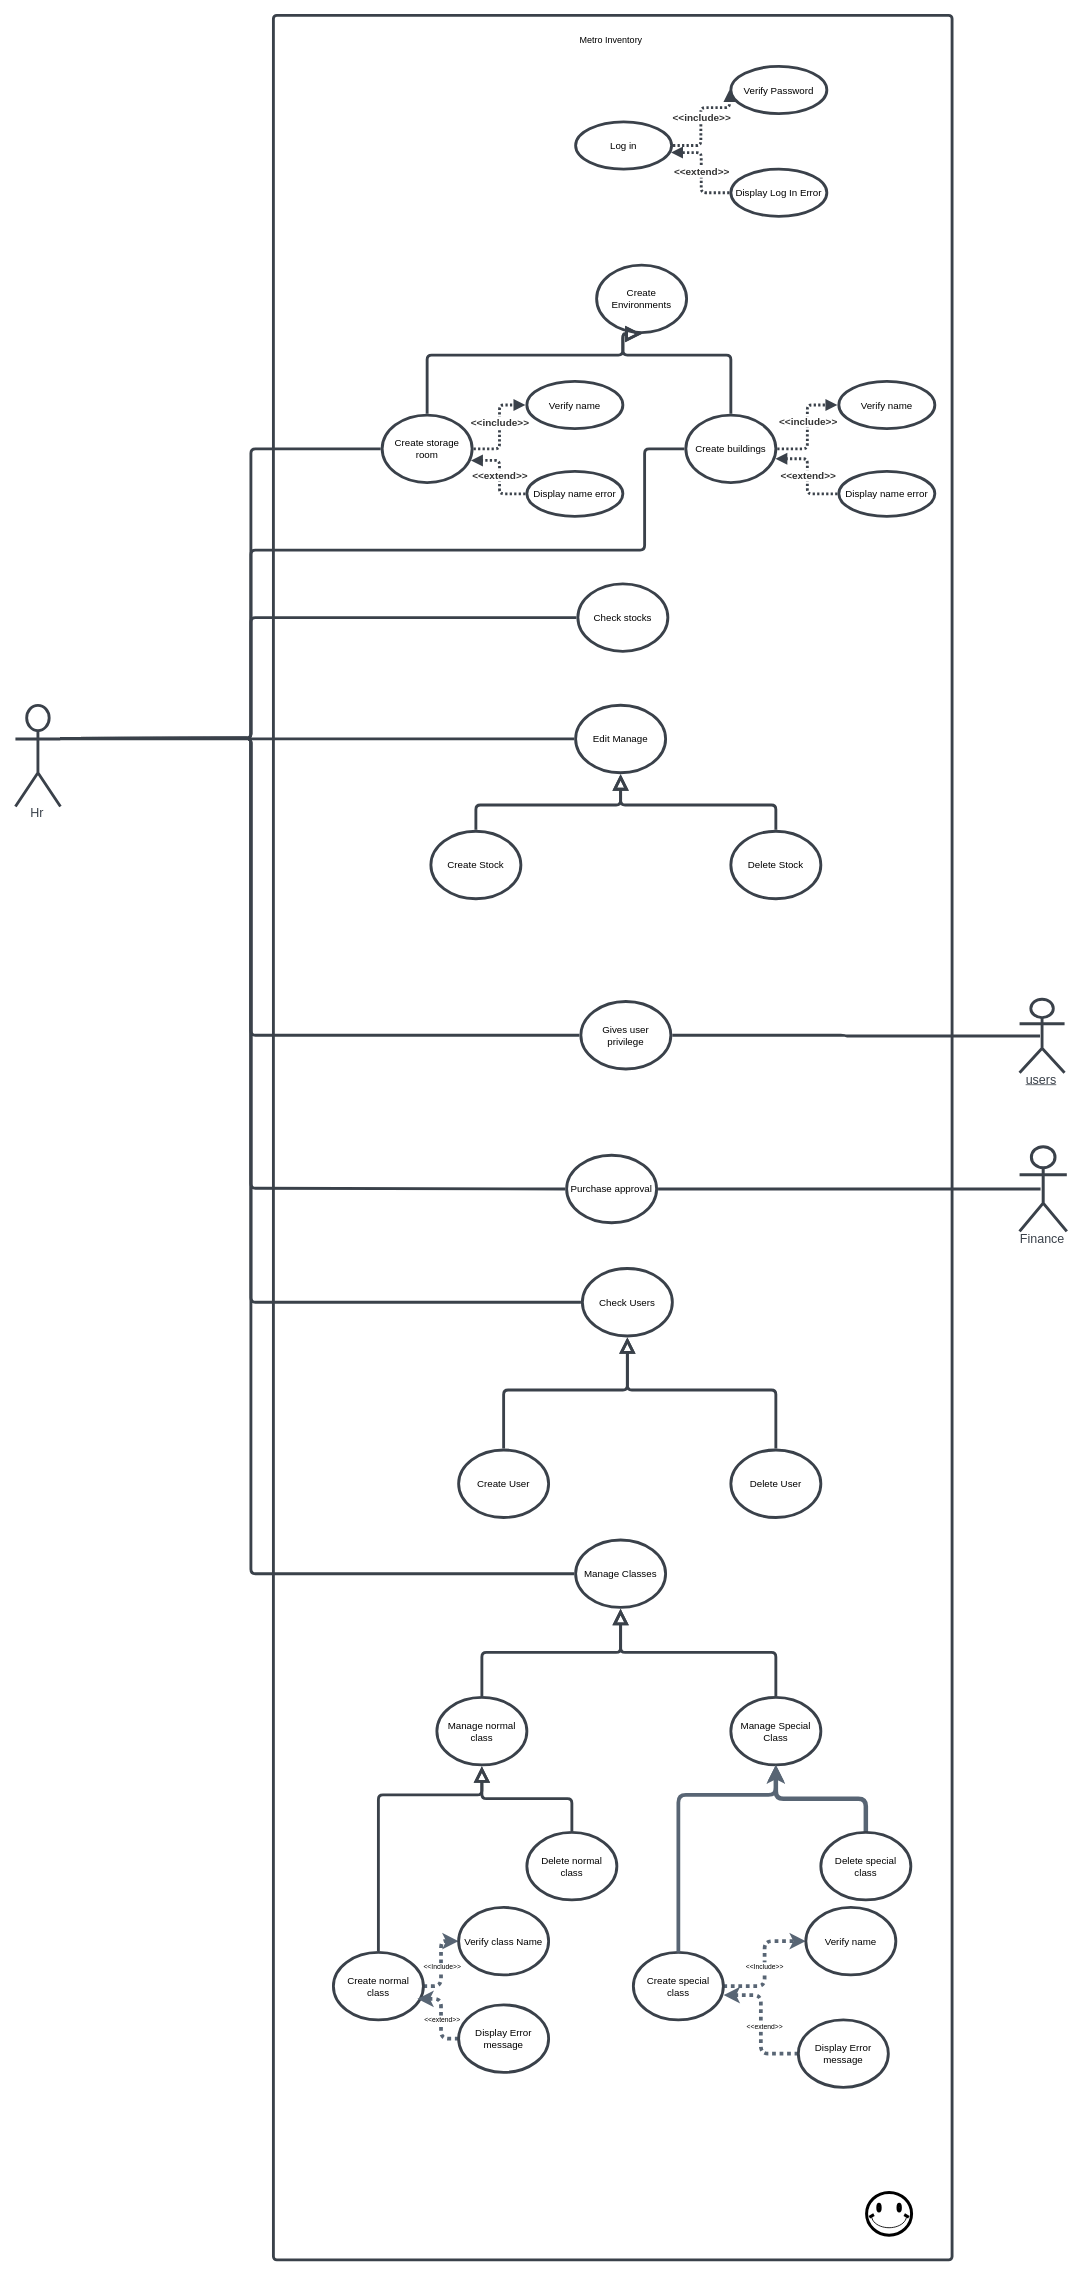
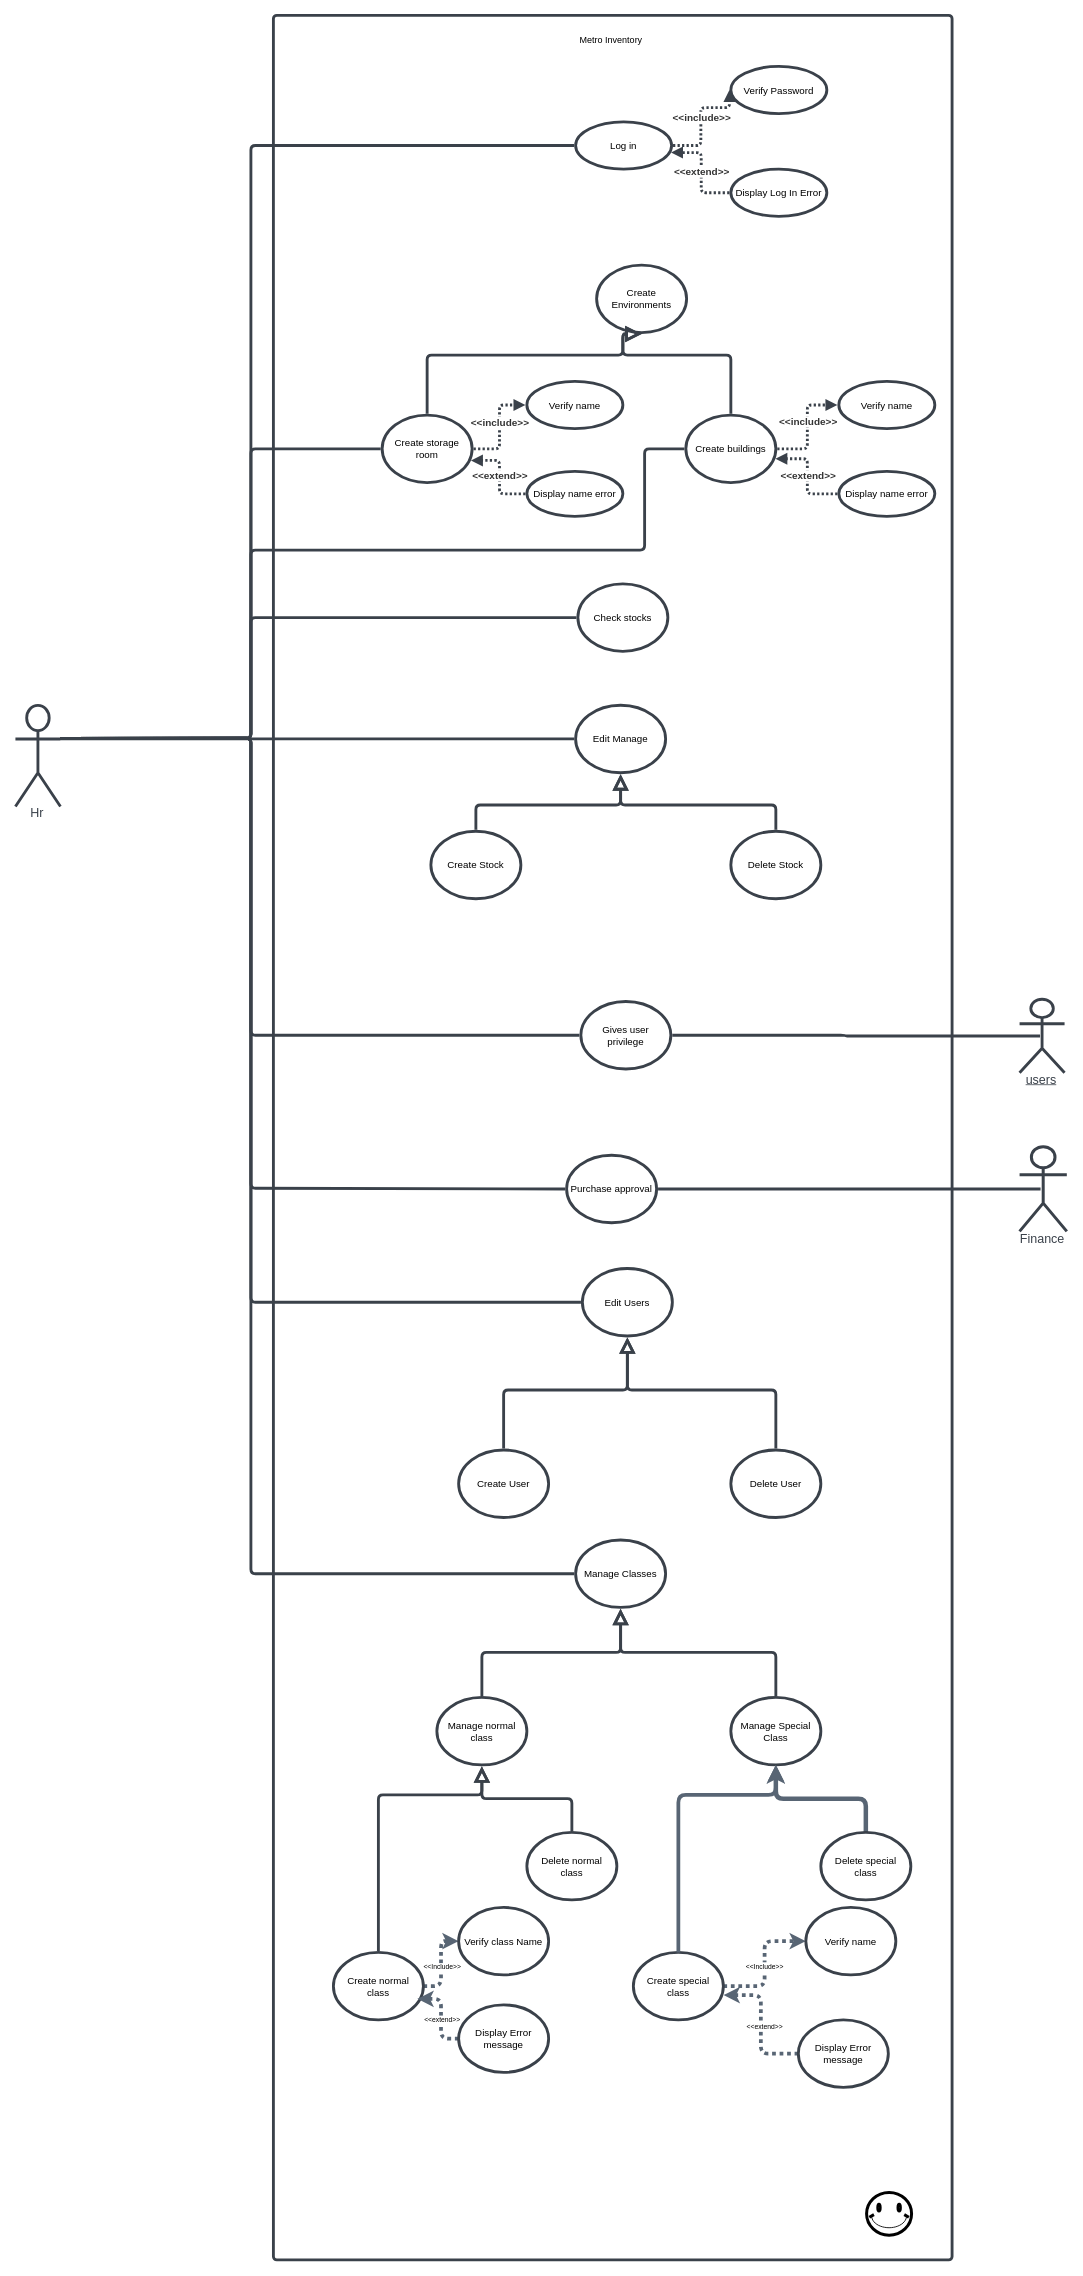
none -> (260, 146)
(627, 1302) -> (627, 1302)
